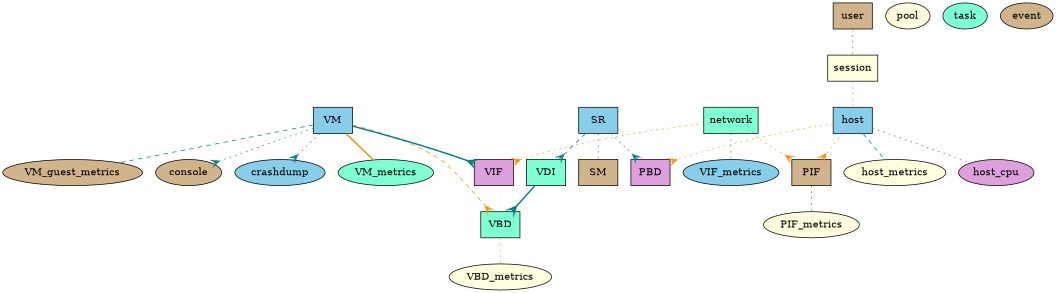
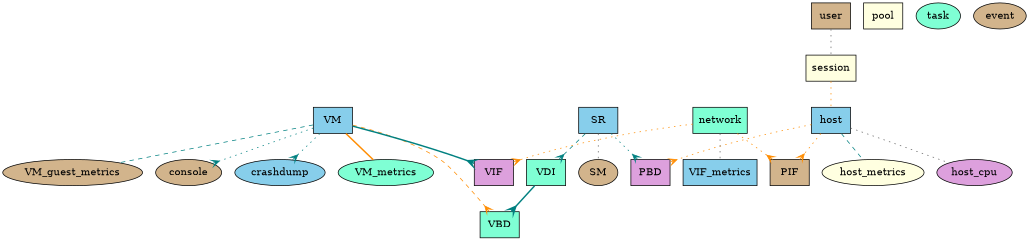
(908, 16) -> (883, 16)
(598, 173) -> (598, 173)
(731, 173) -> (720, 173)
(811, 225) -> none
(500, 277) -> none
